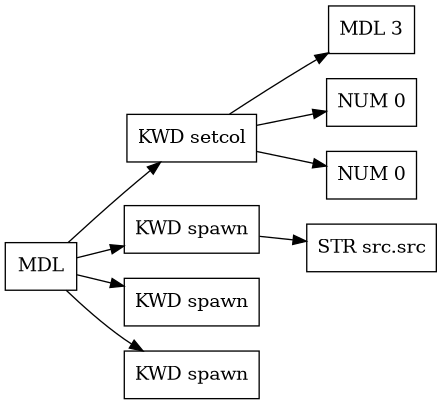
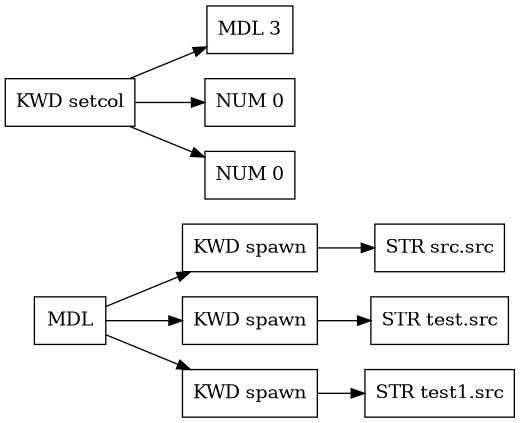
(109, 206) -> none
none -> (440, 321)
none -> (440, 393)
